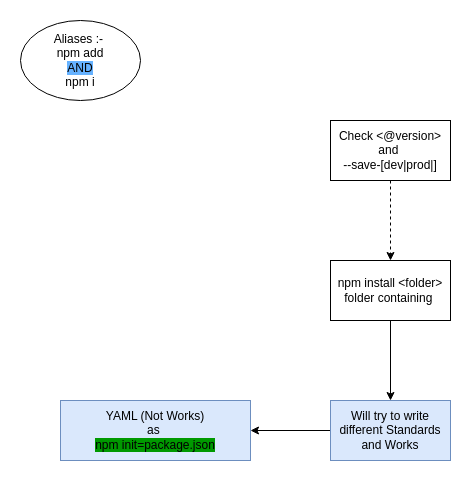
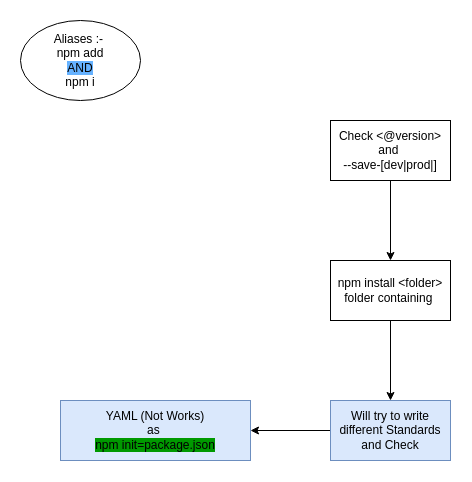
(391, 218) -> (391, 218)
(391, 431) -> (391, 431)
